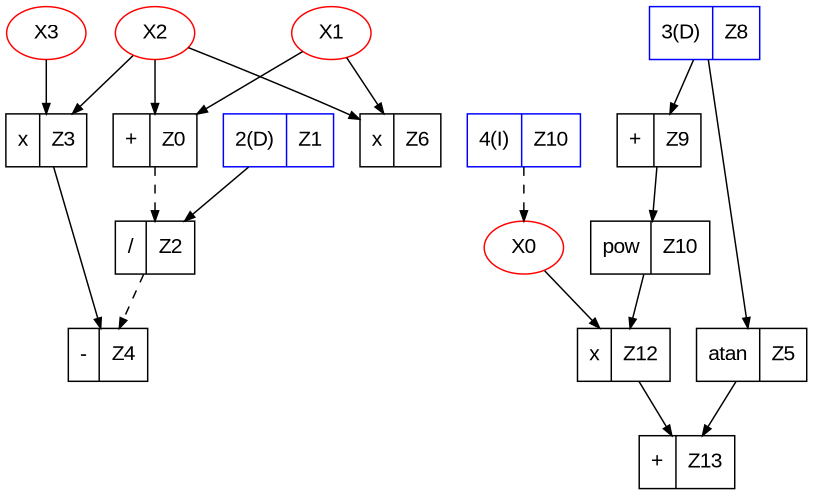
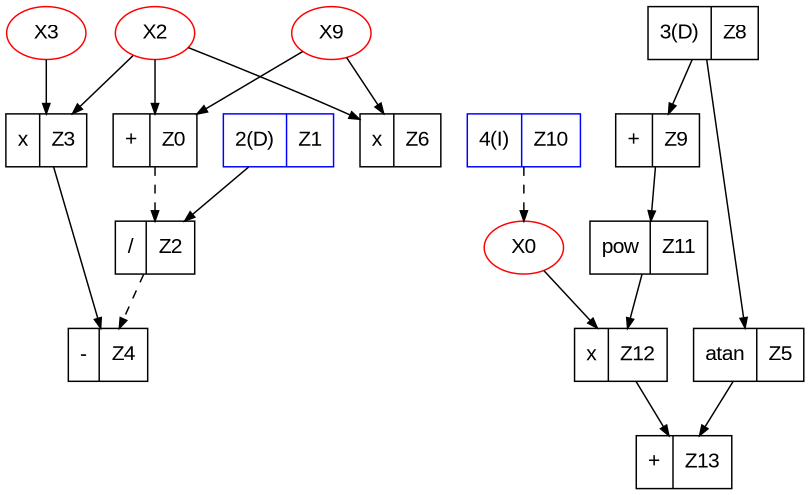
(331, 33) -> (331, 33)
(705, 33) -> (703, 33)
(680, 247) -> (679, 247)
